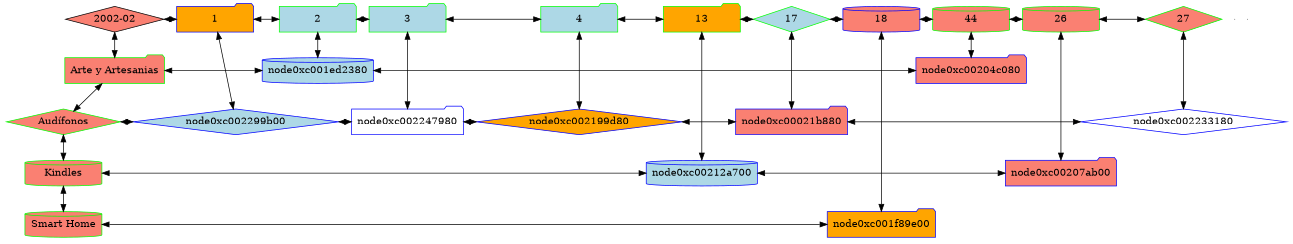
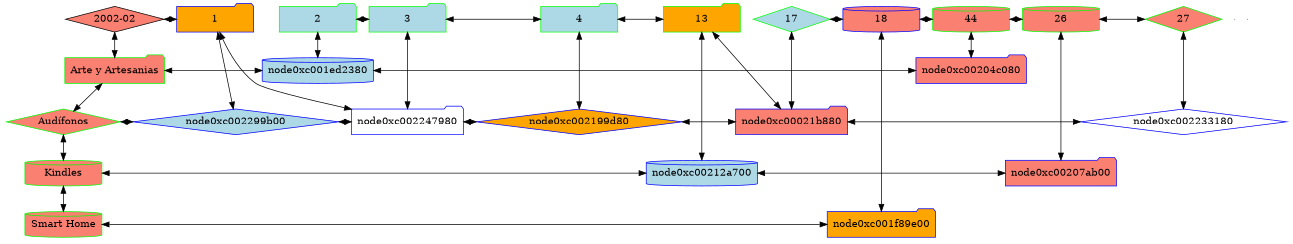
(266, 19) -> (273, 90)
(748, 19) -> (742, 66)
